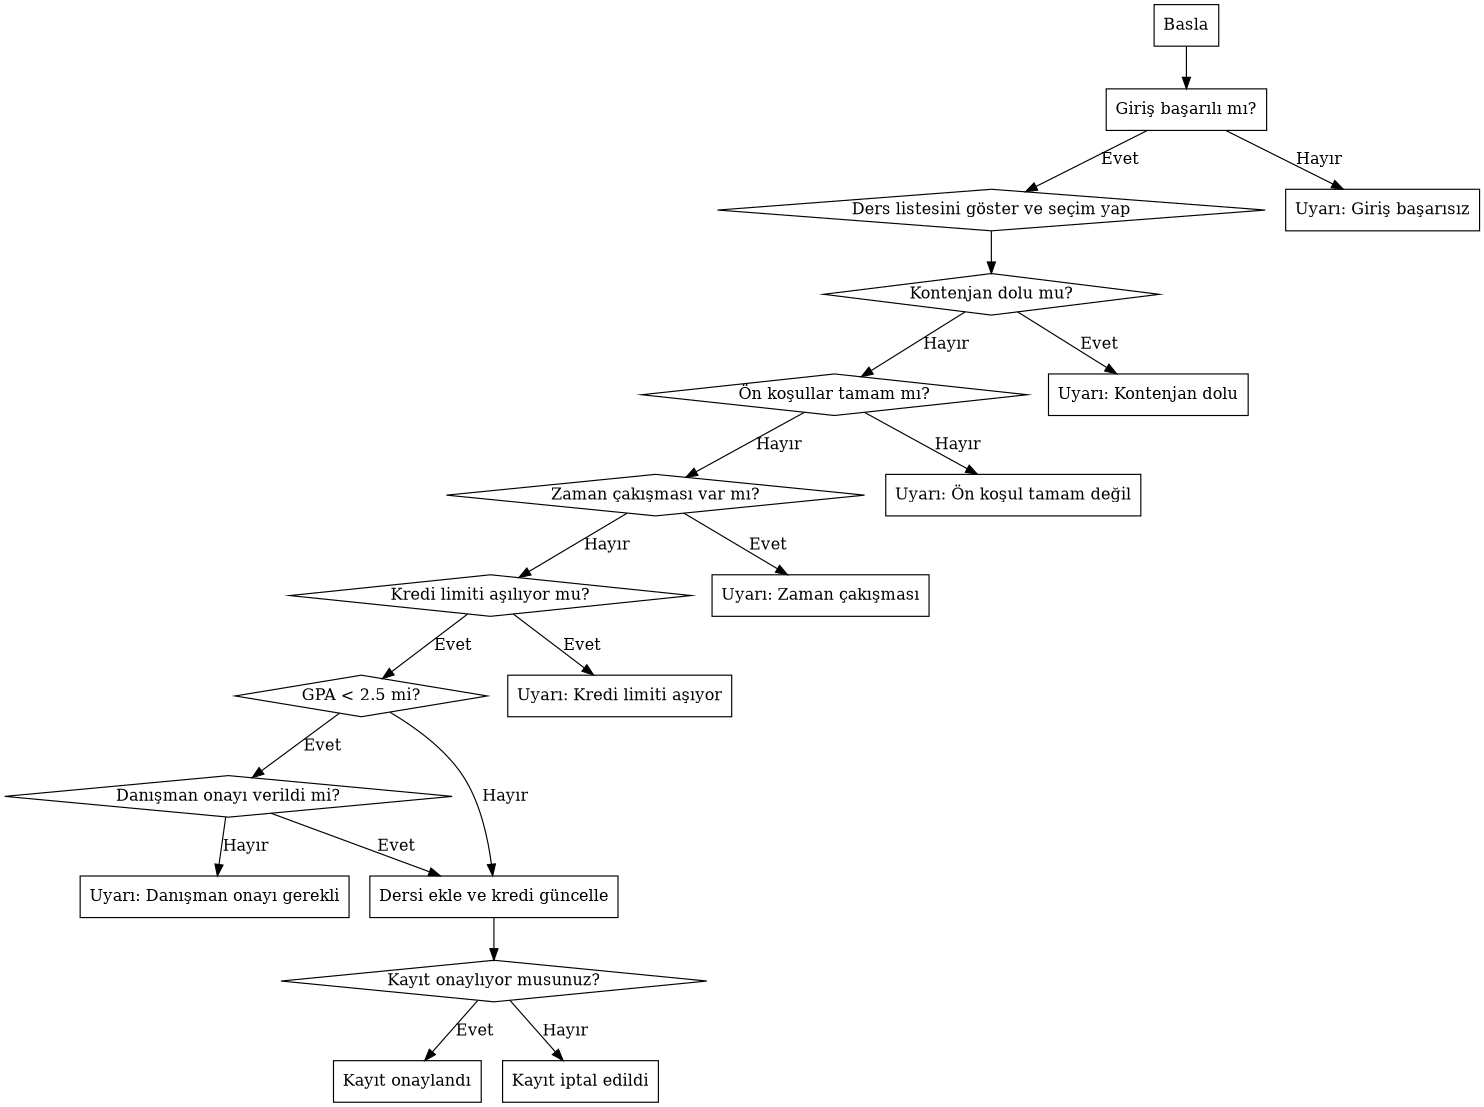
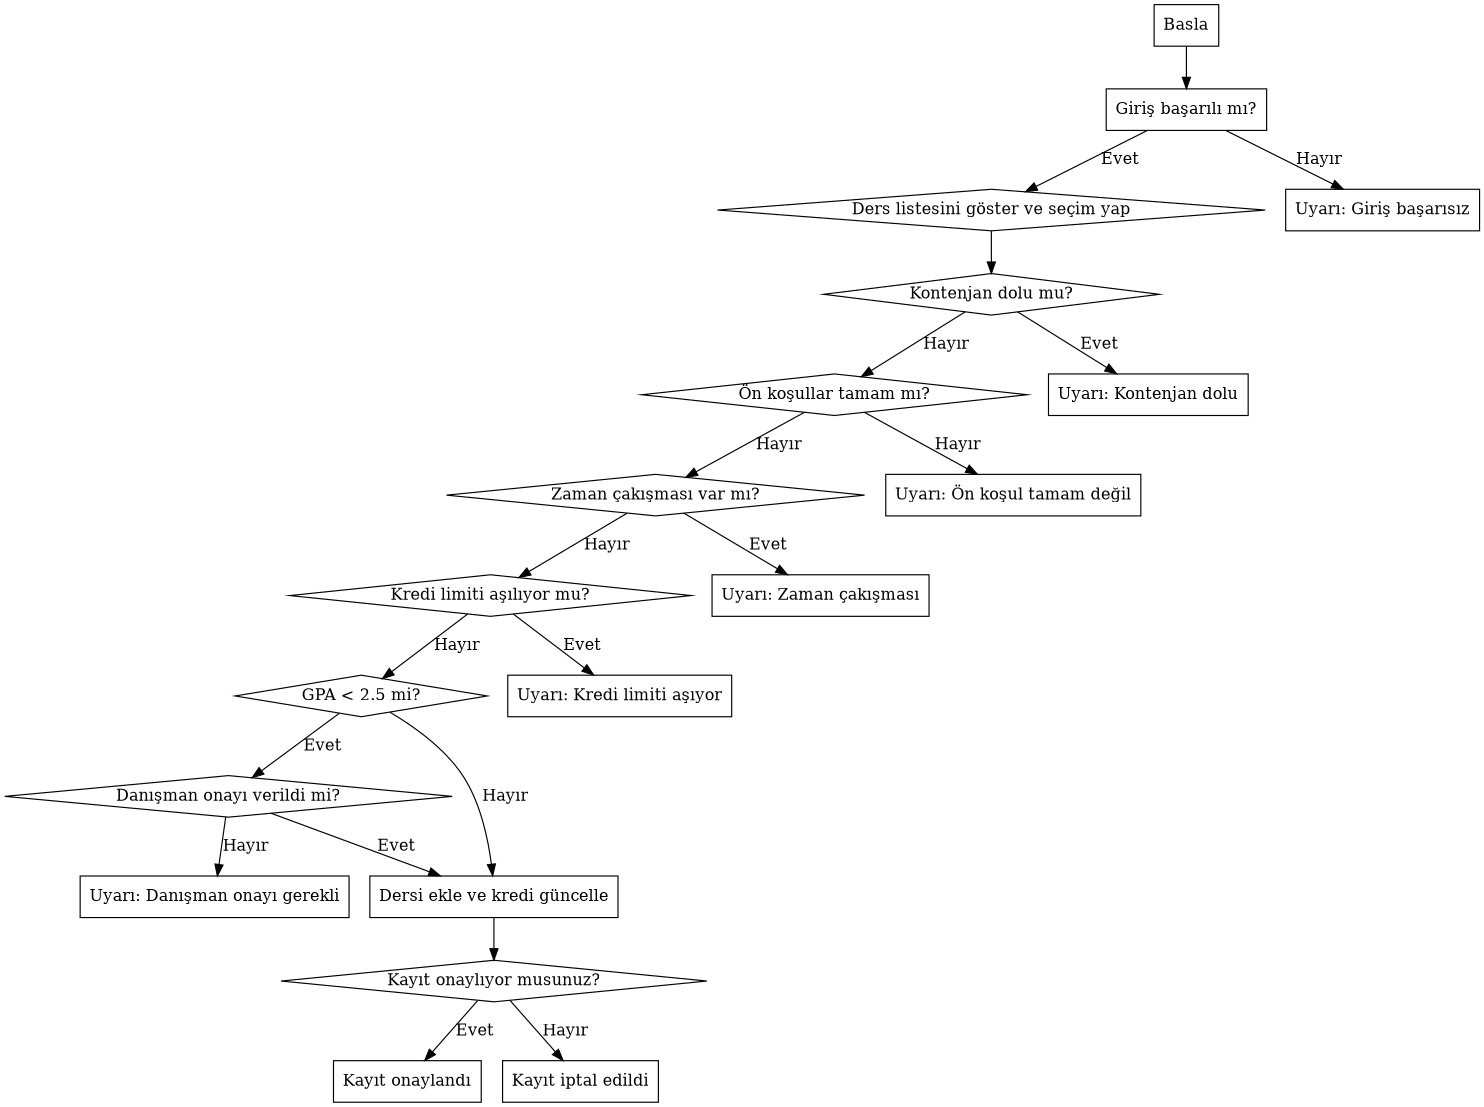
(454, 646) -> (457, 646)
